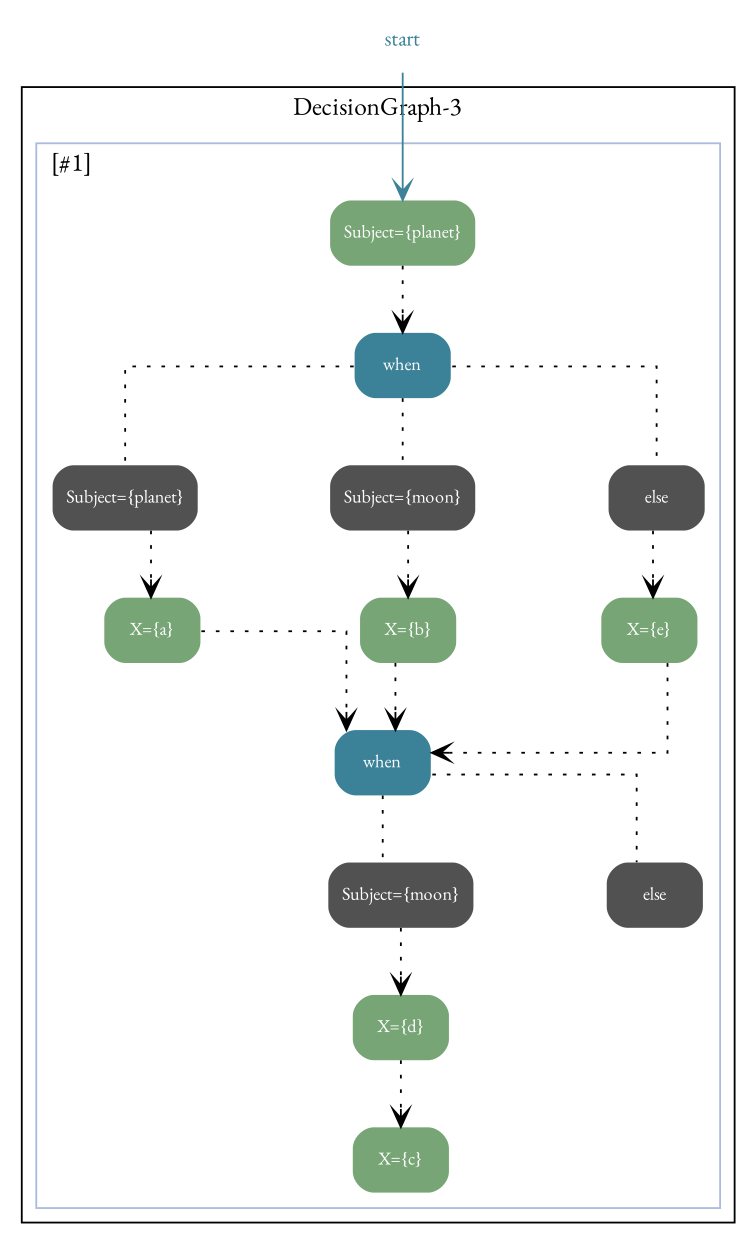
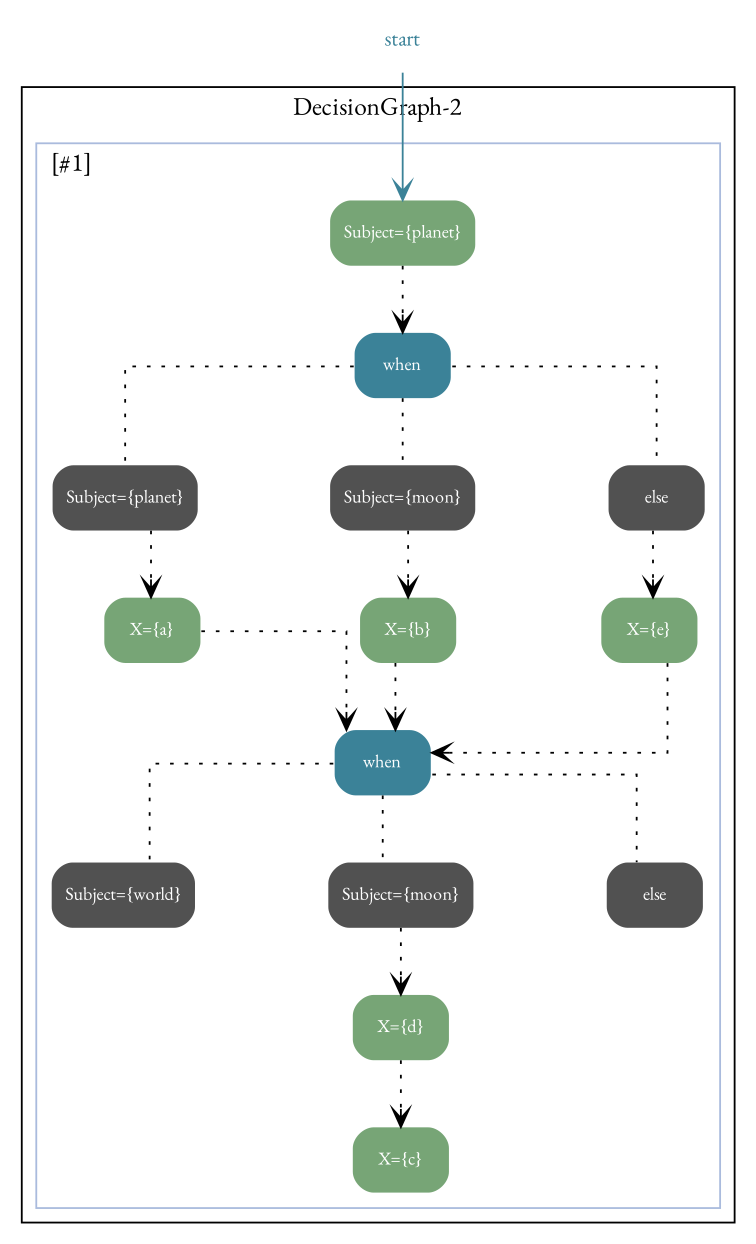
(378, 108) -> (378, 108)
none -> (123, 895)
